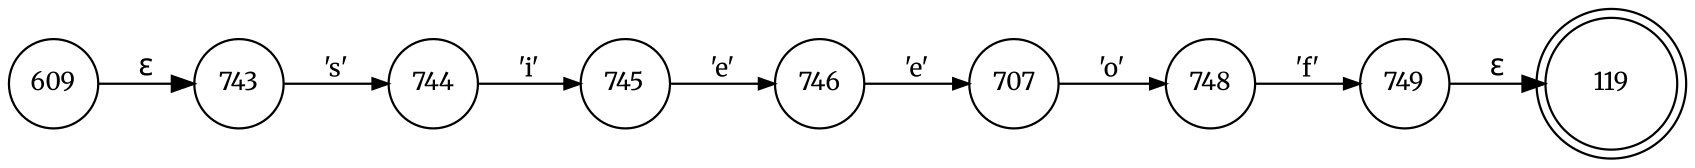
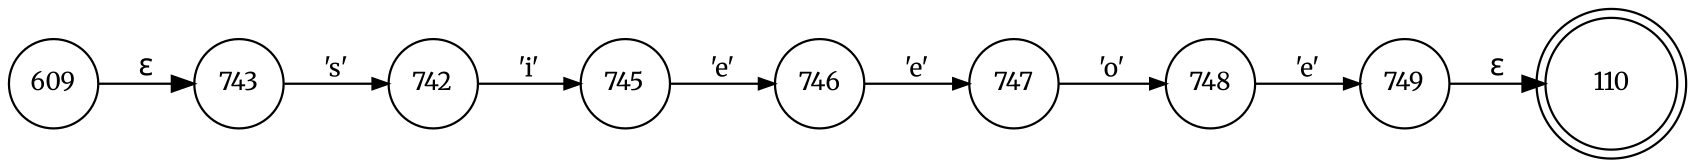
(1308, 70) -> (1308, 70)
(433, 84) -> (433, 84)
(1014, 84) -> (1014, 84)
(1611, 84) -> (1611, 84)
